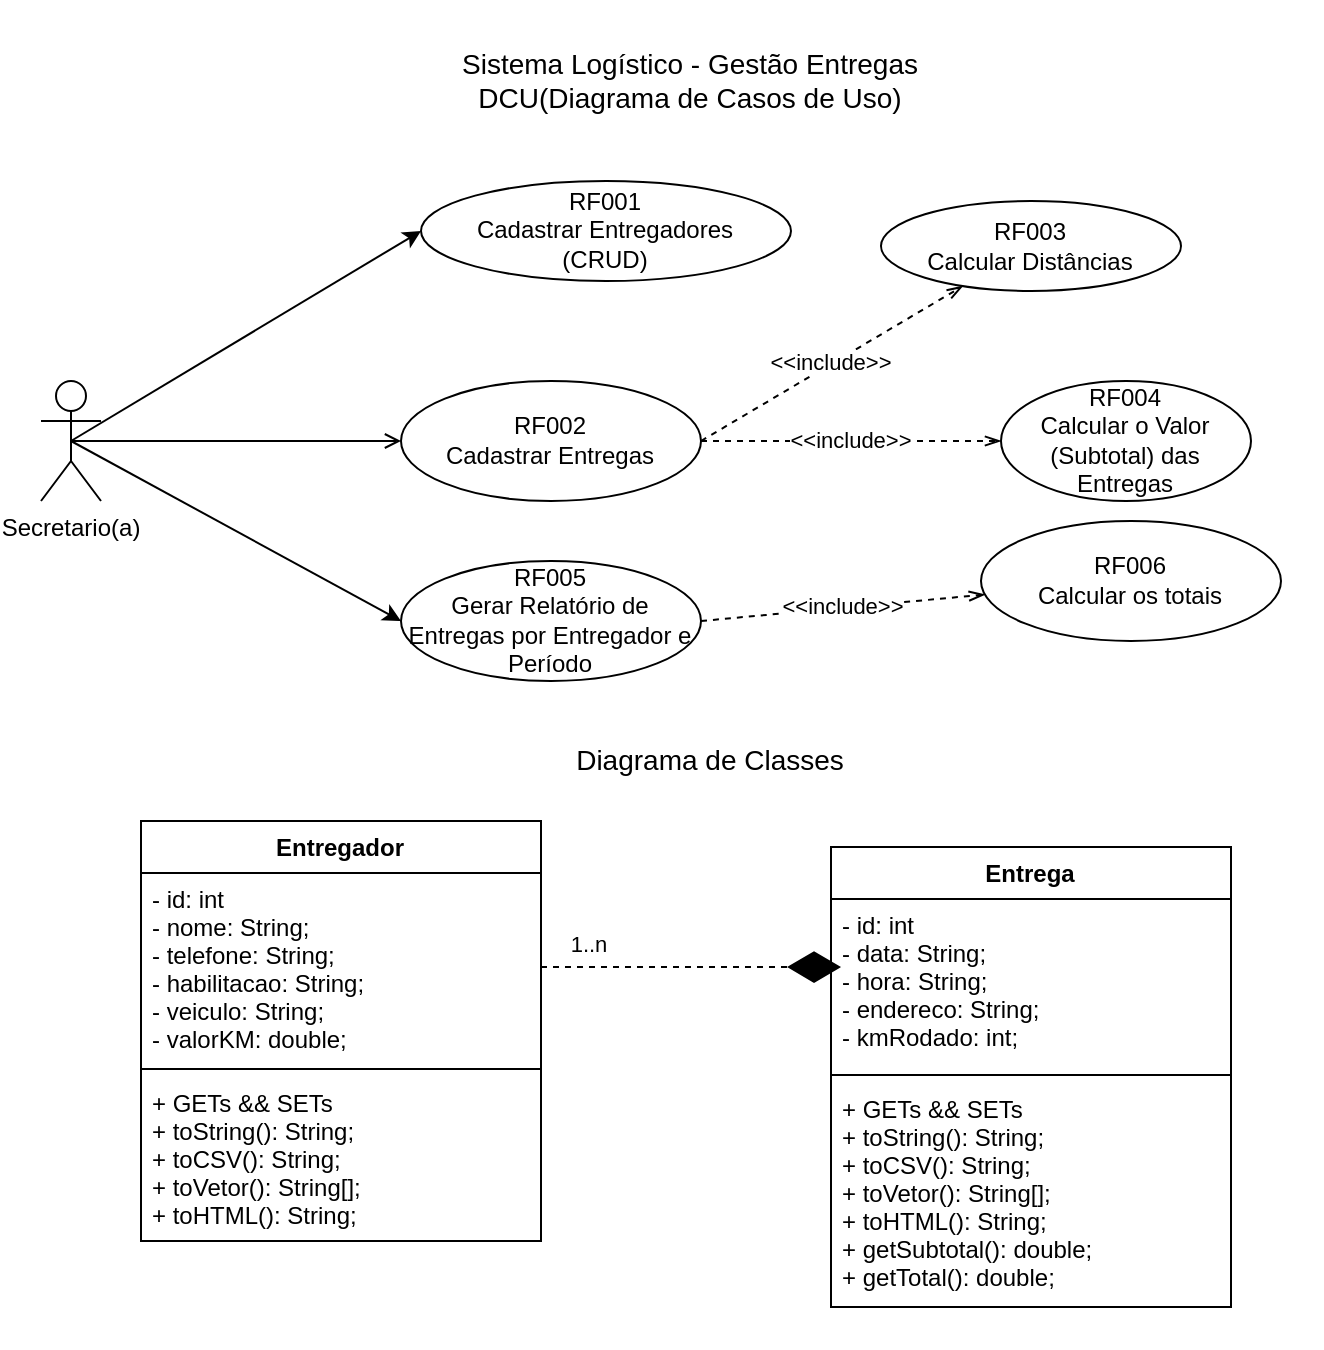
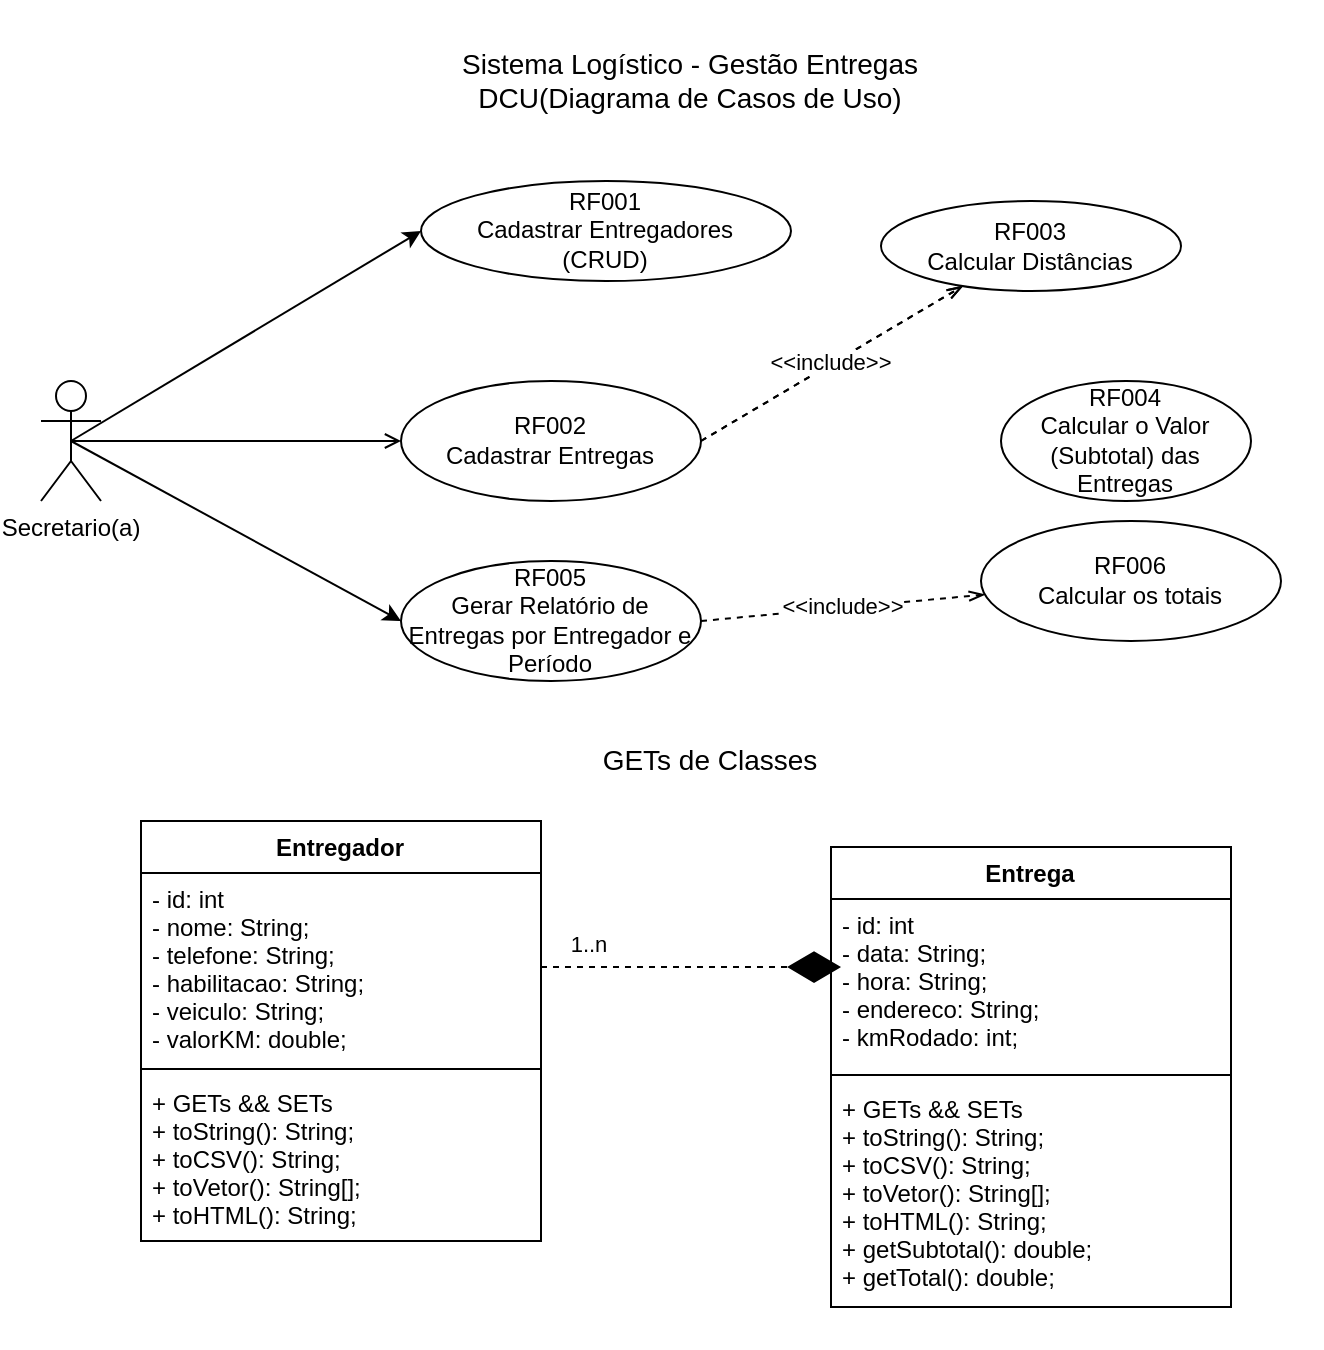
(852, 441) -> (959, 288)
(711, 761) -> (711, 761)
